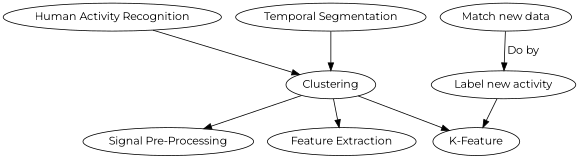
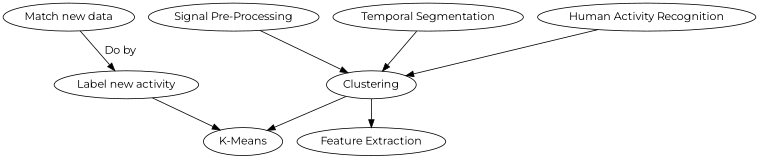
(256, 111) -> (300, 50)
(476, 142) -> (243, 142)
